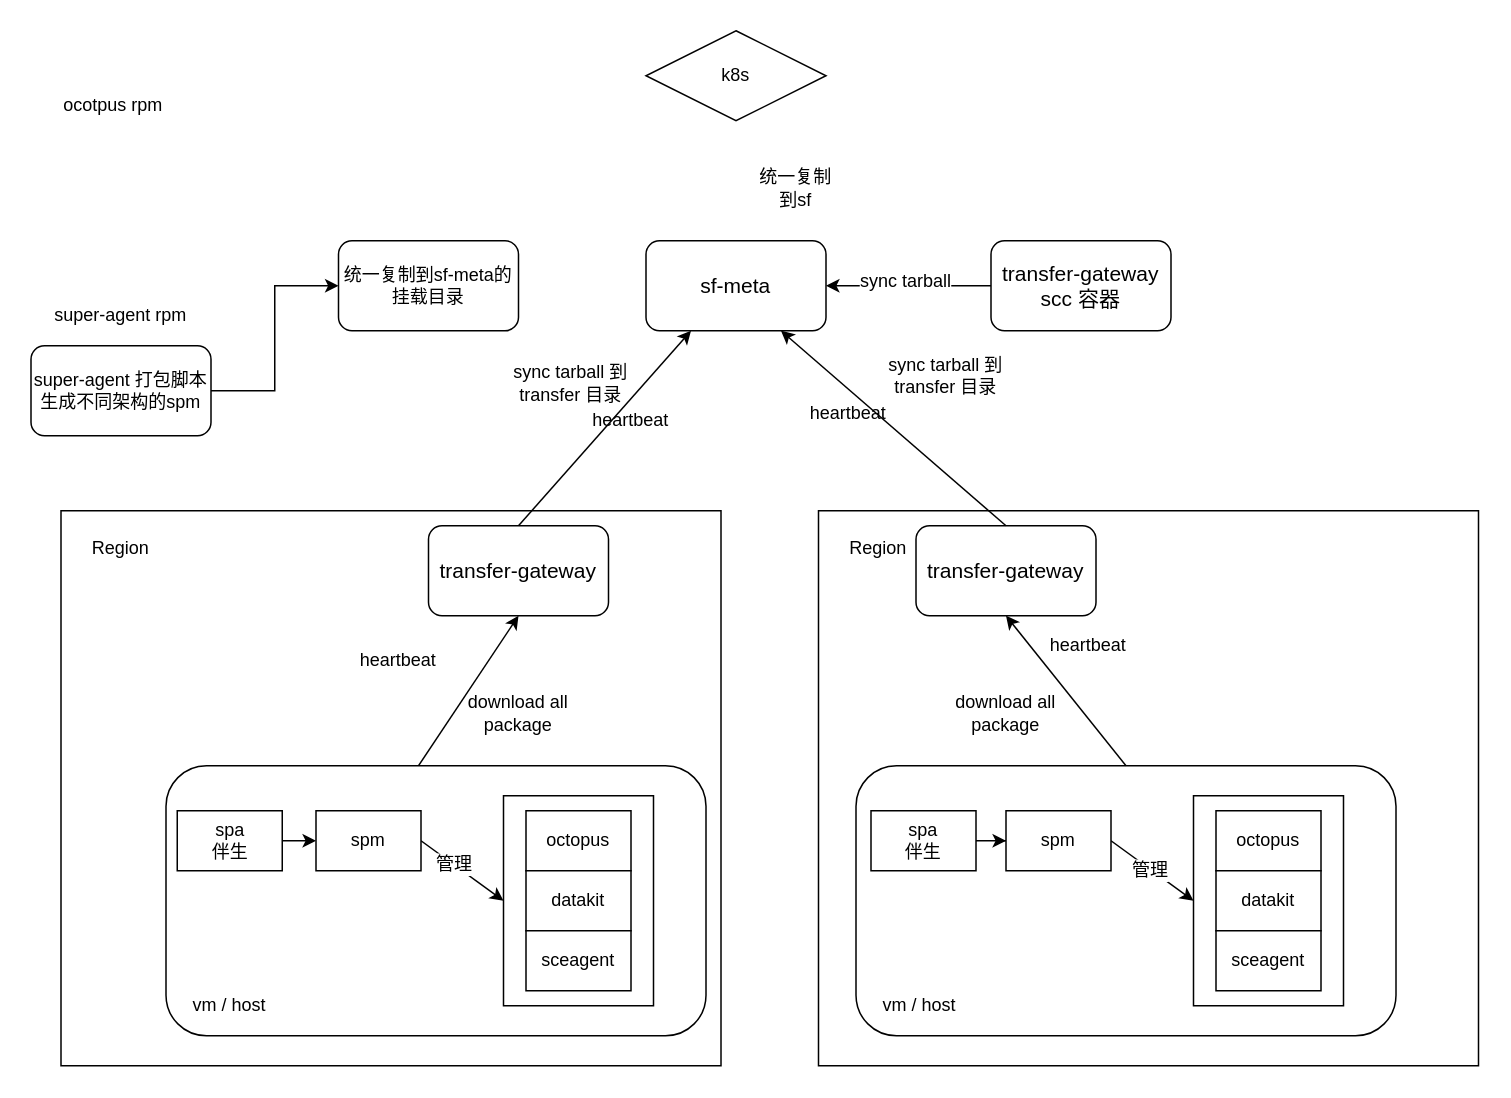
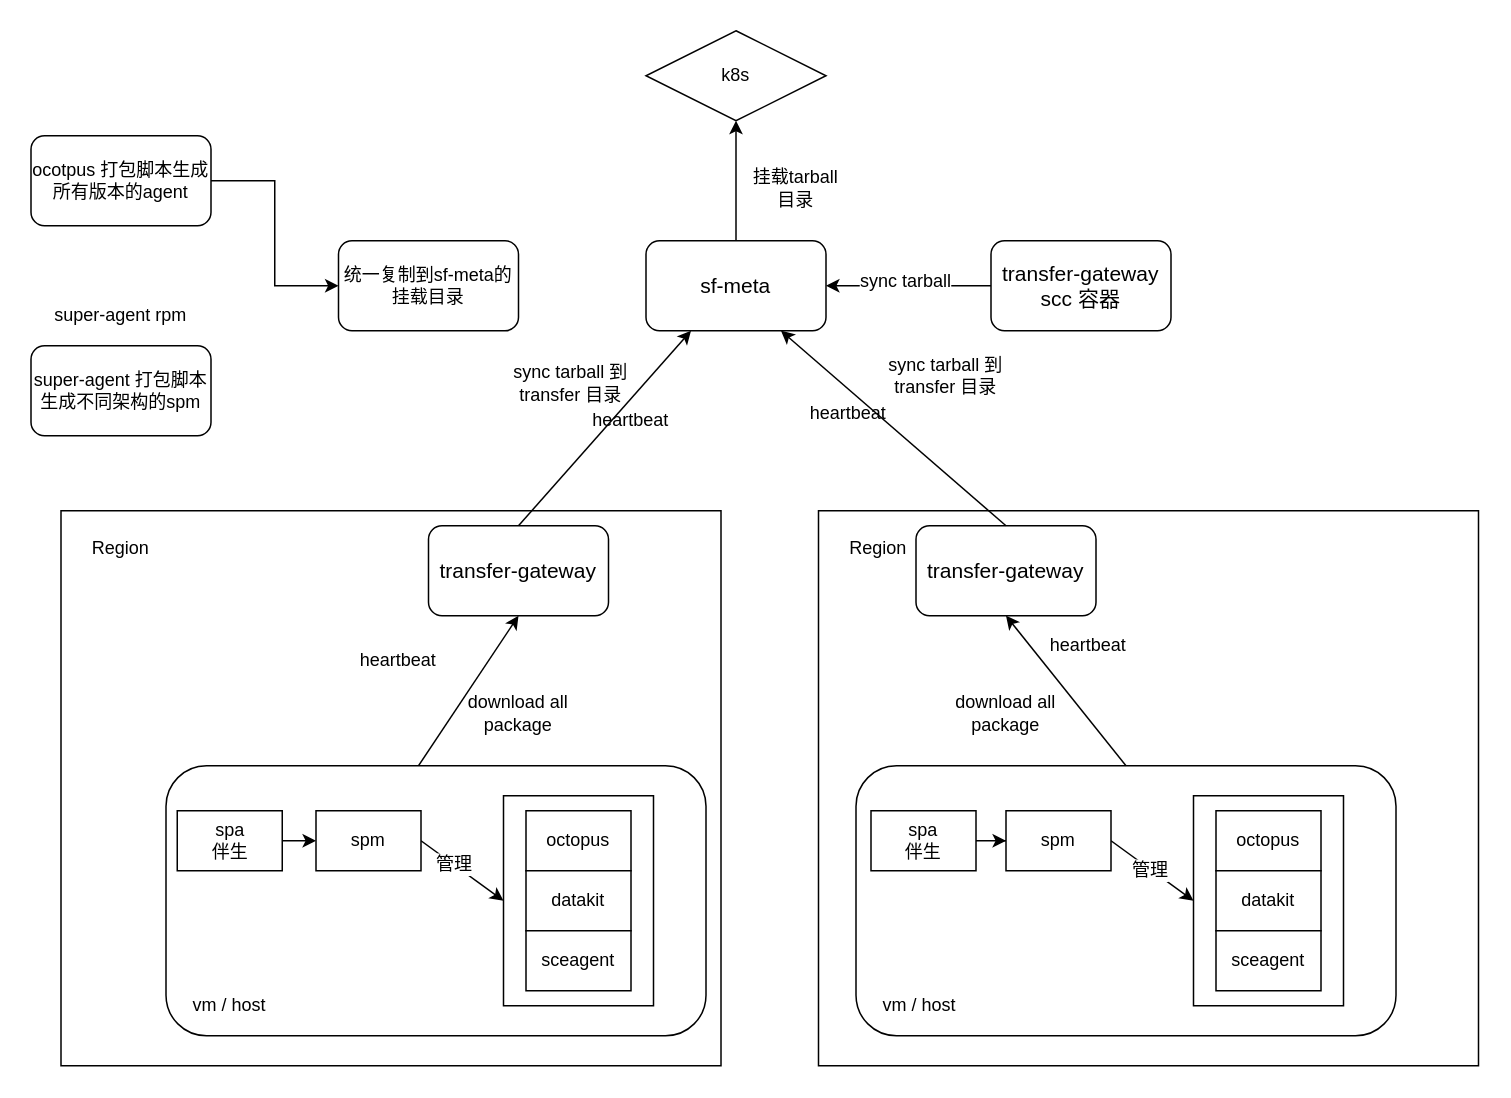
(113, 106) -> none
none -> (121, 181)
none -> (736, 186)
(796, 188) -> (796, 188)
none -> (275, 200)
(275, 371) -> none
